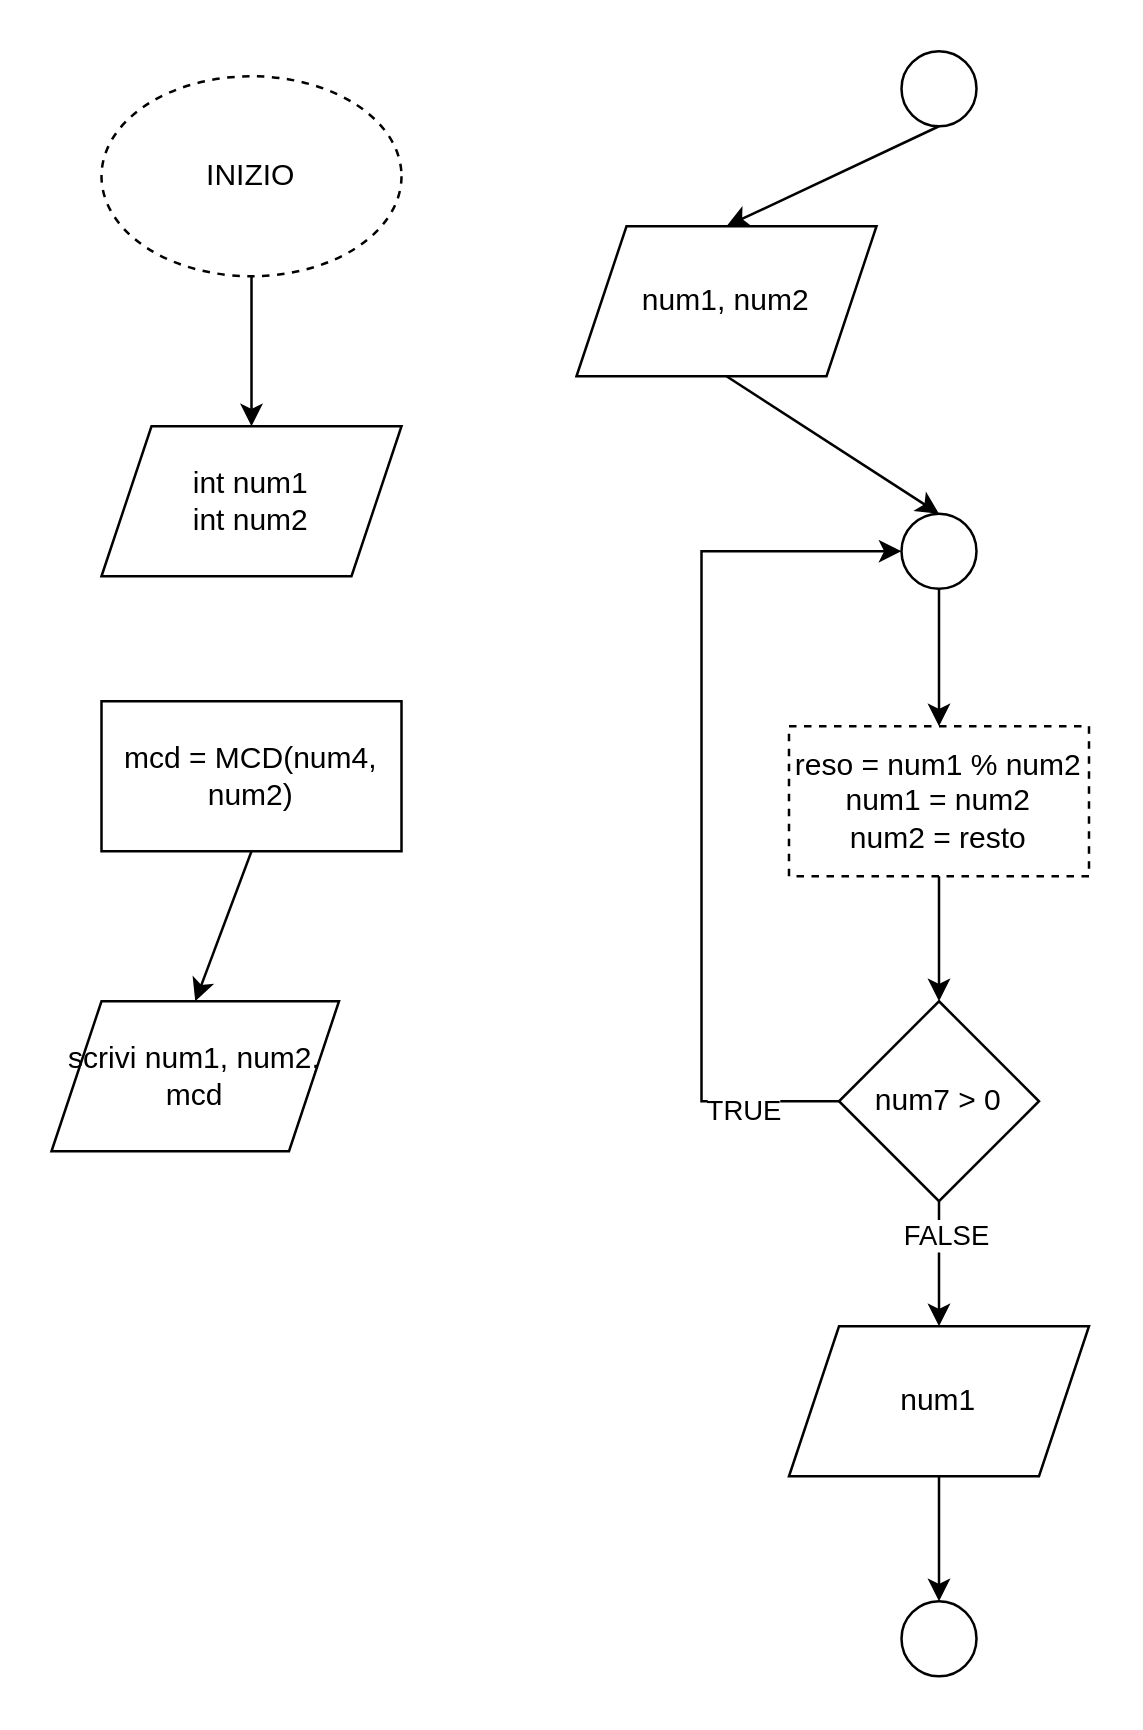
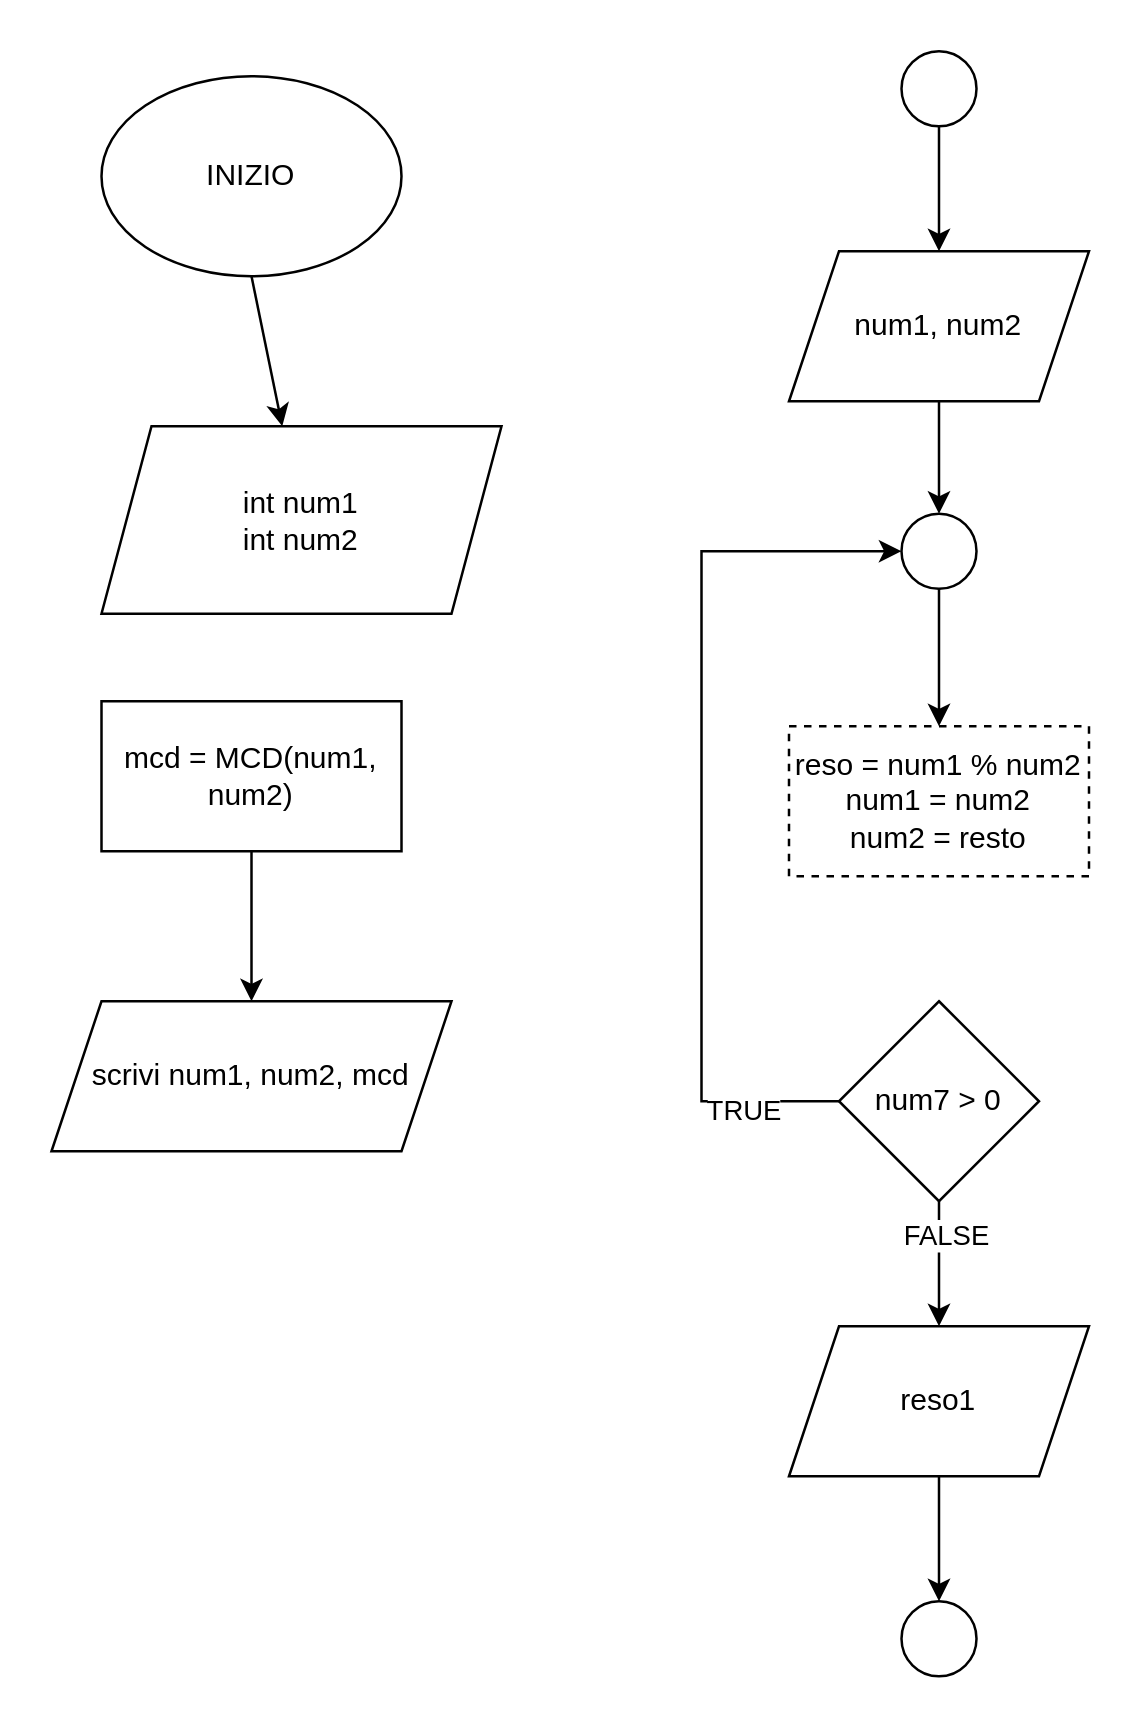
(251, 176) -> (251, 176)
(726, 301) -> (939, 326)
(251, 501) -> (301, 520)
(251, 776) -> (251, 776)
(939, 930) -> none
(195, 1076) -> (251, 1076)
(939, 1401) -> (939, 1401)
